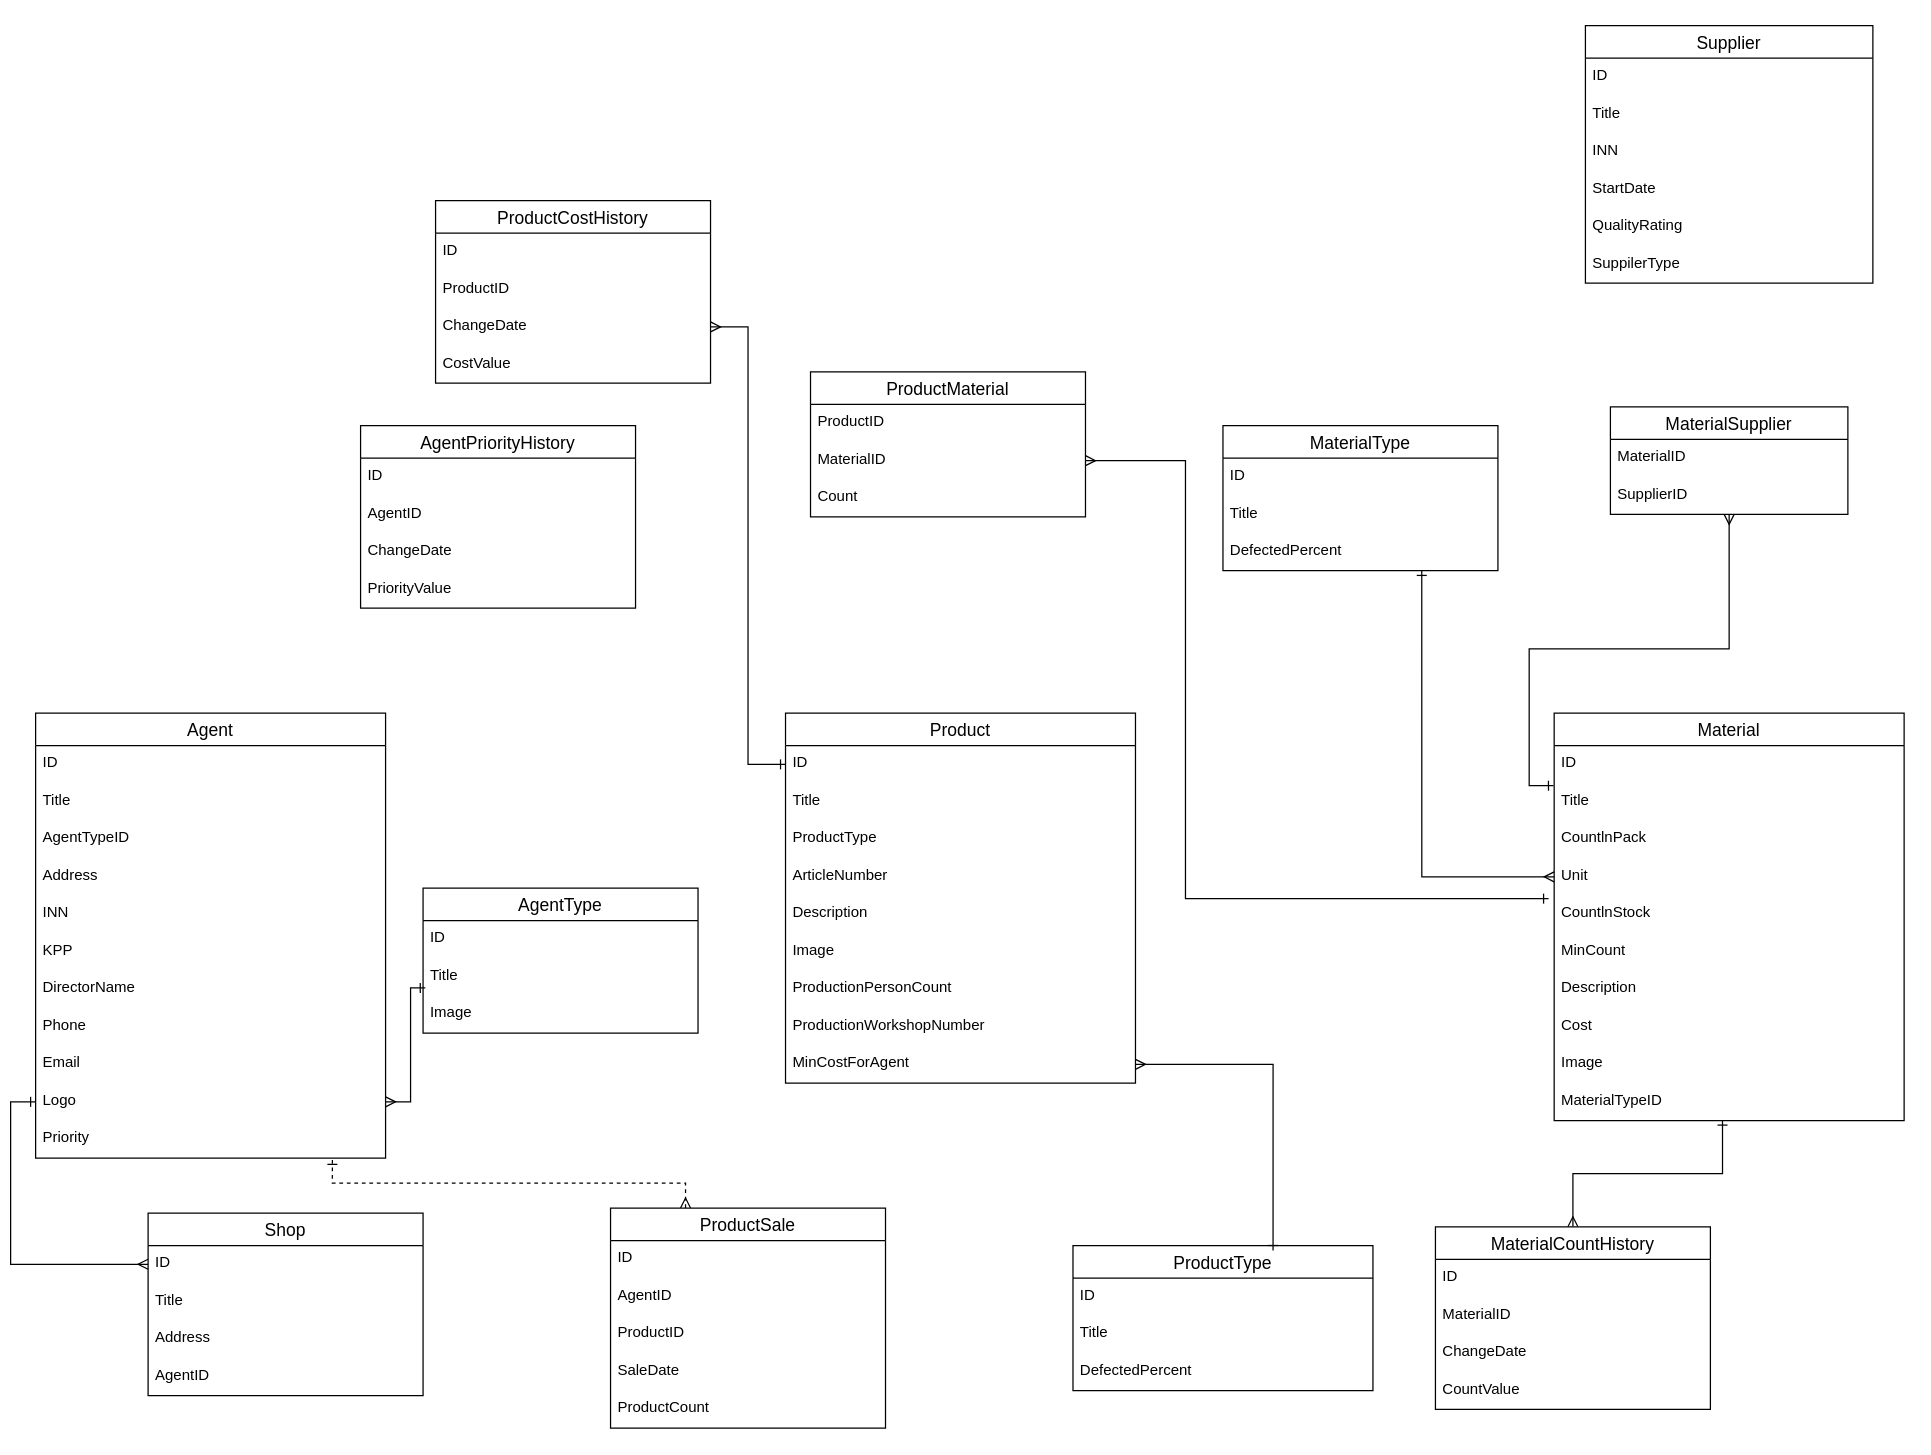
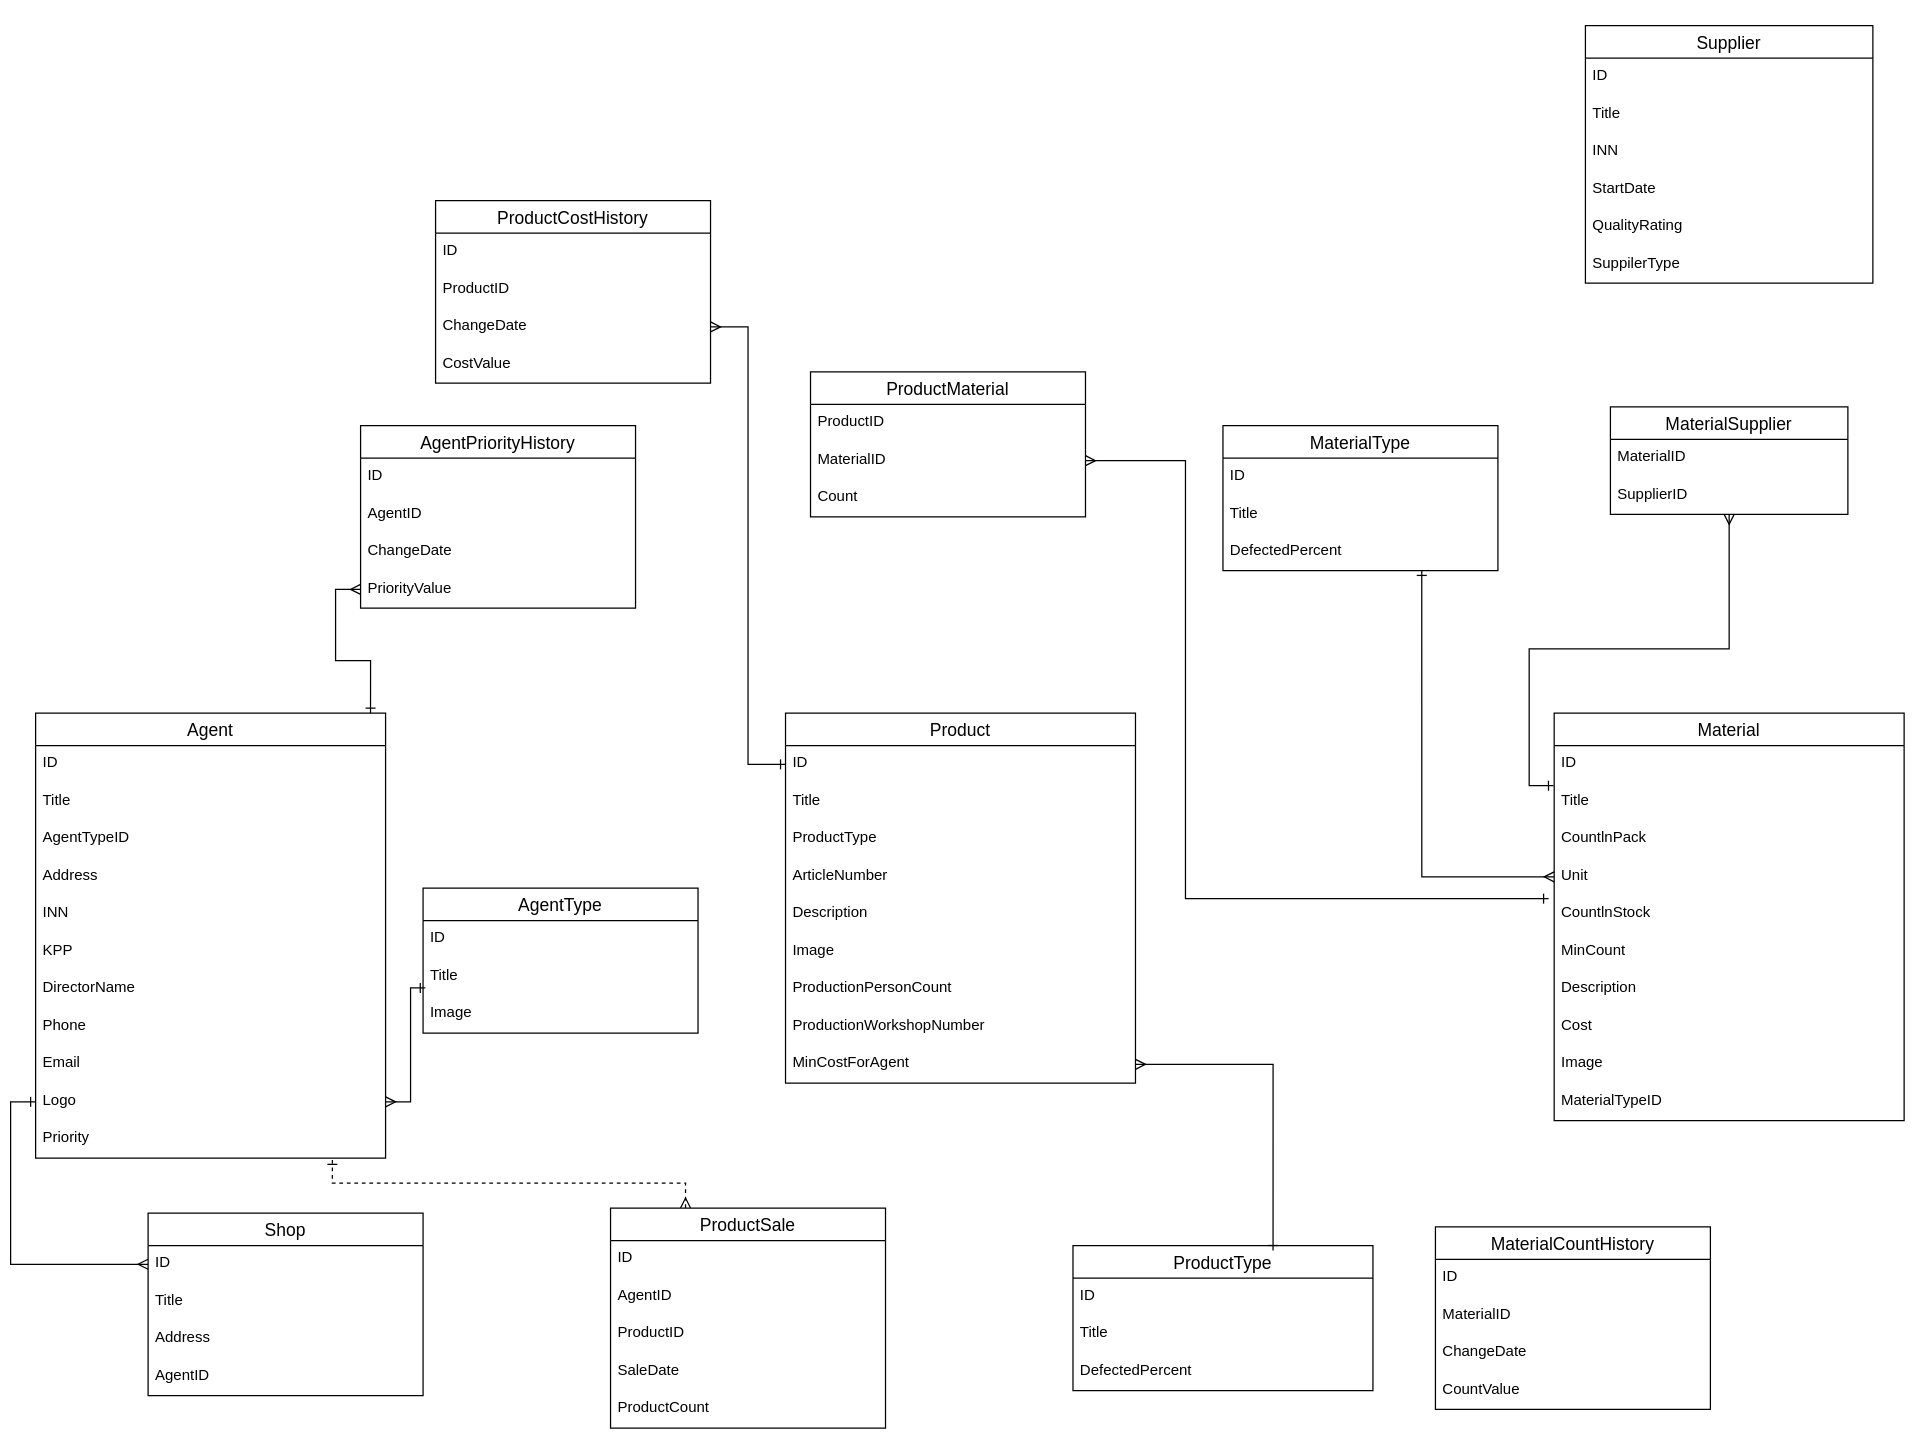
none -> (336, 658)
(1646, 1174) -> none
